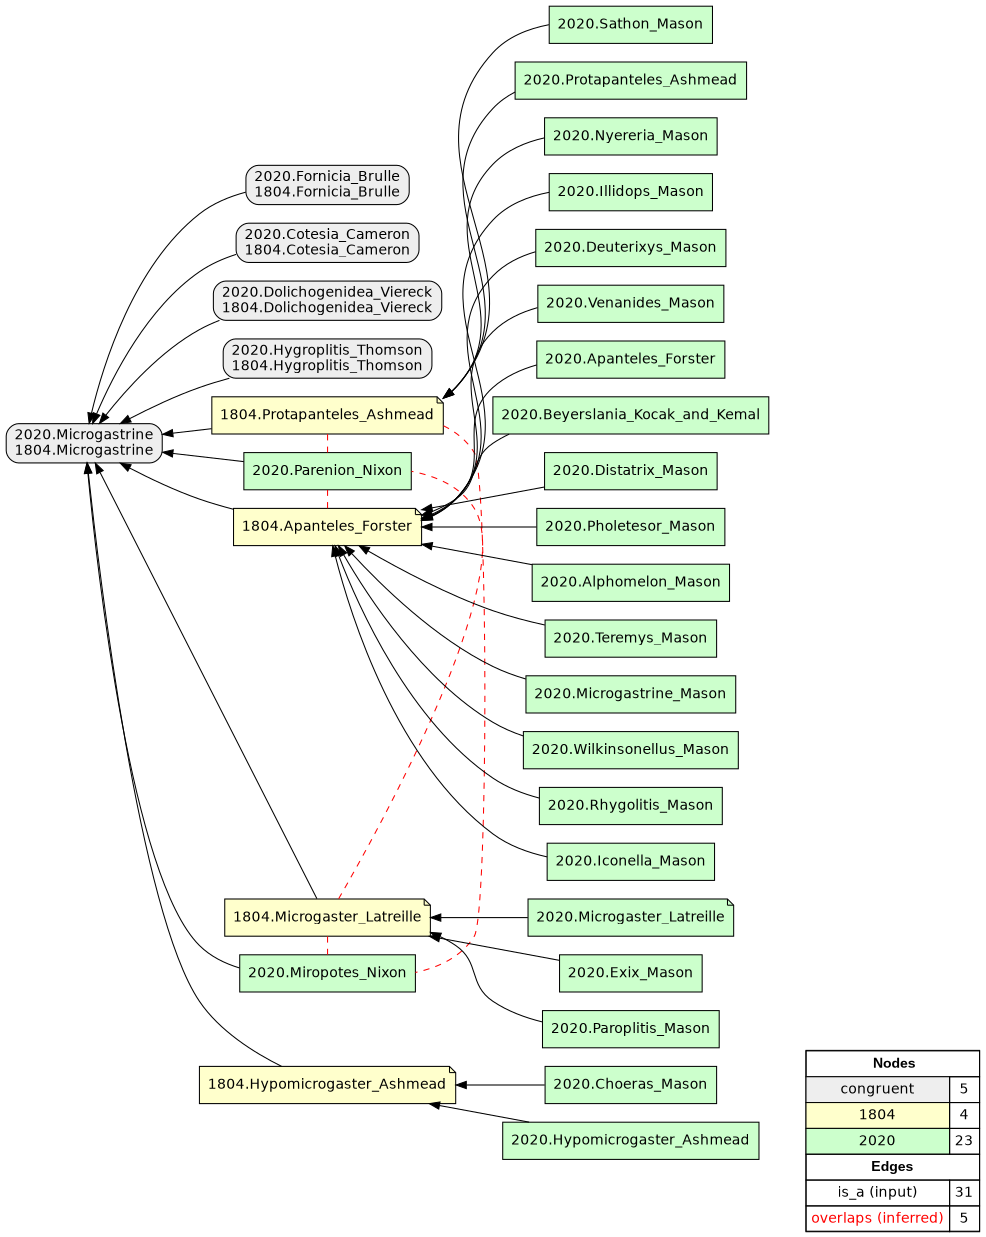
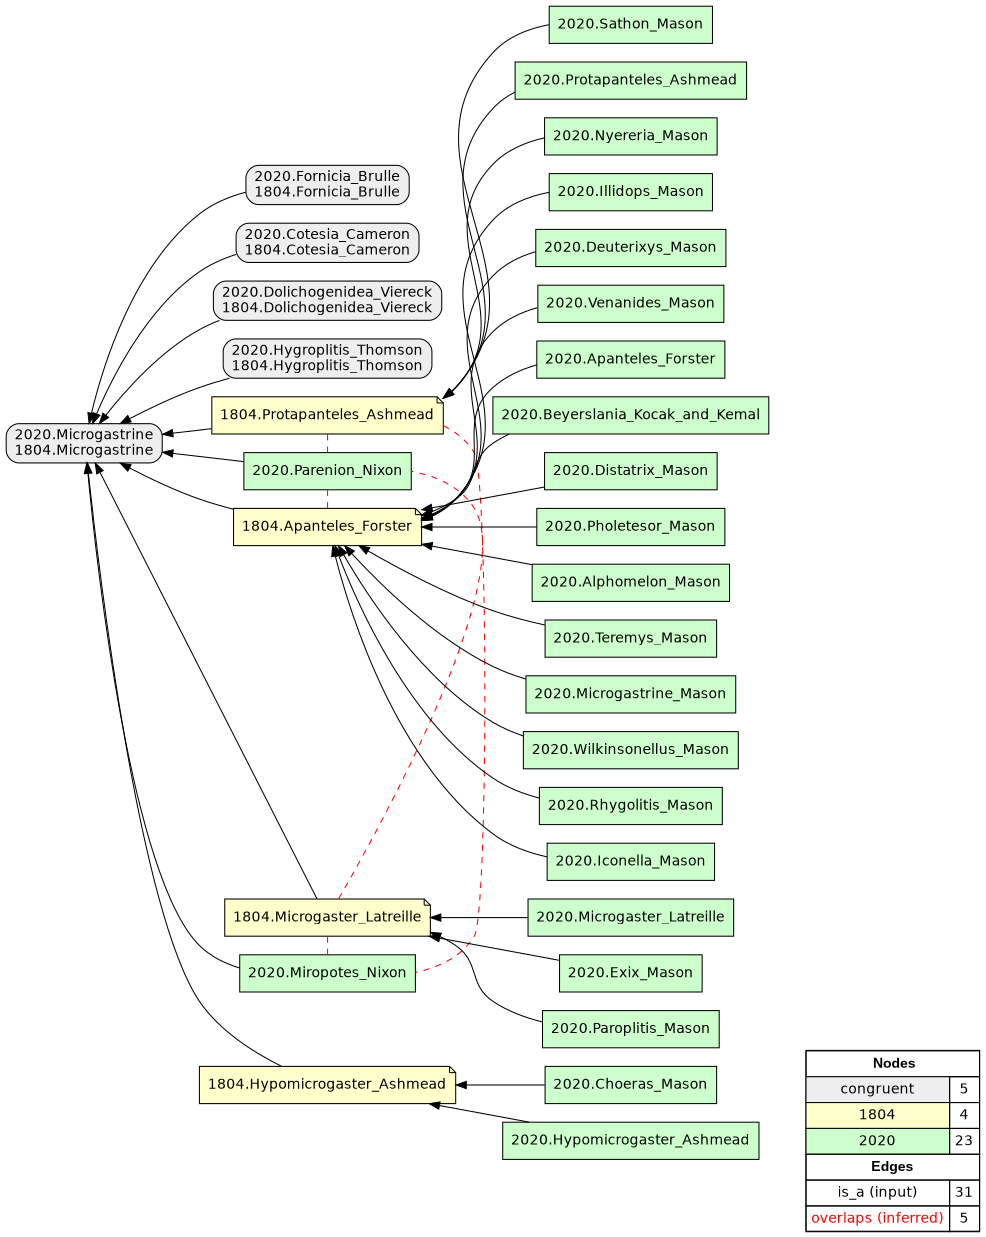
(631, 918) -> (631, 918)
